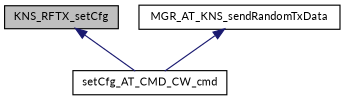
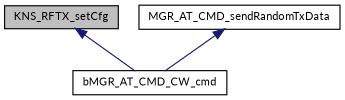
(239, 17) -> (239, 17)
(150, 83) -> (150, 83)
